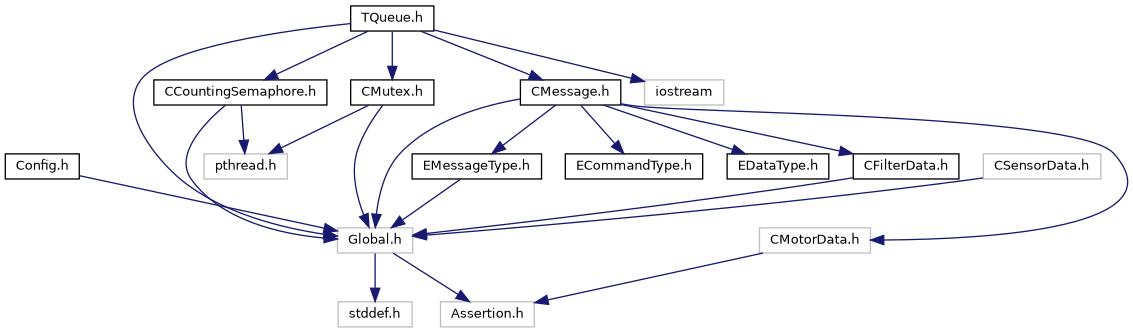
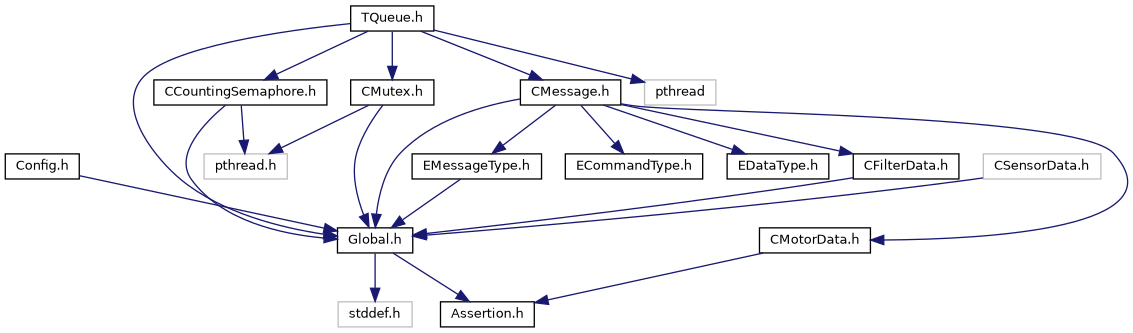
(684, 92) -> (680, 92)
(375, 240) -> (375, 240)
(815, 240) -> (815, 240)
(487, 314) -> (487, 314)
